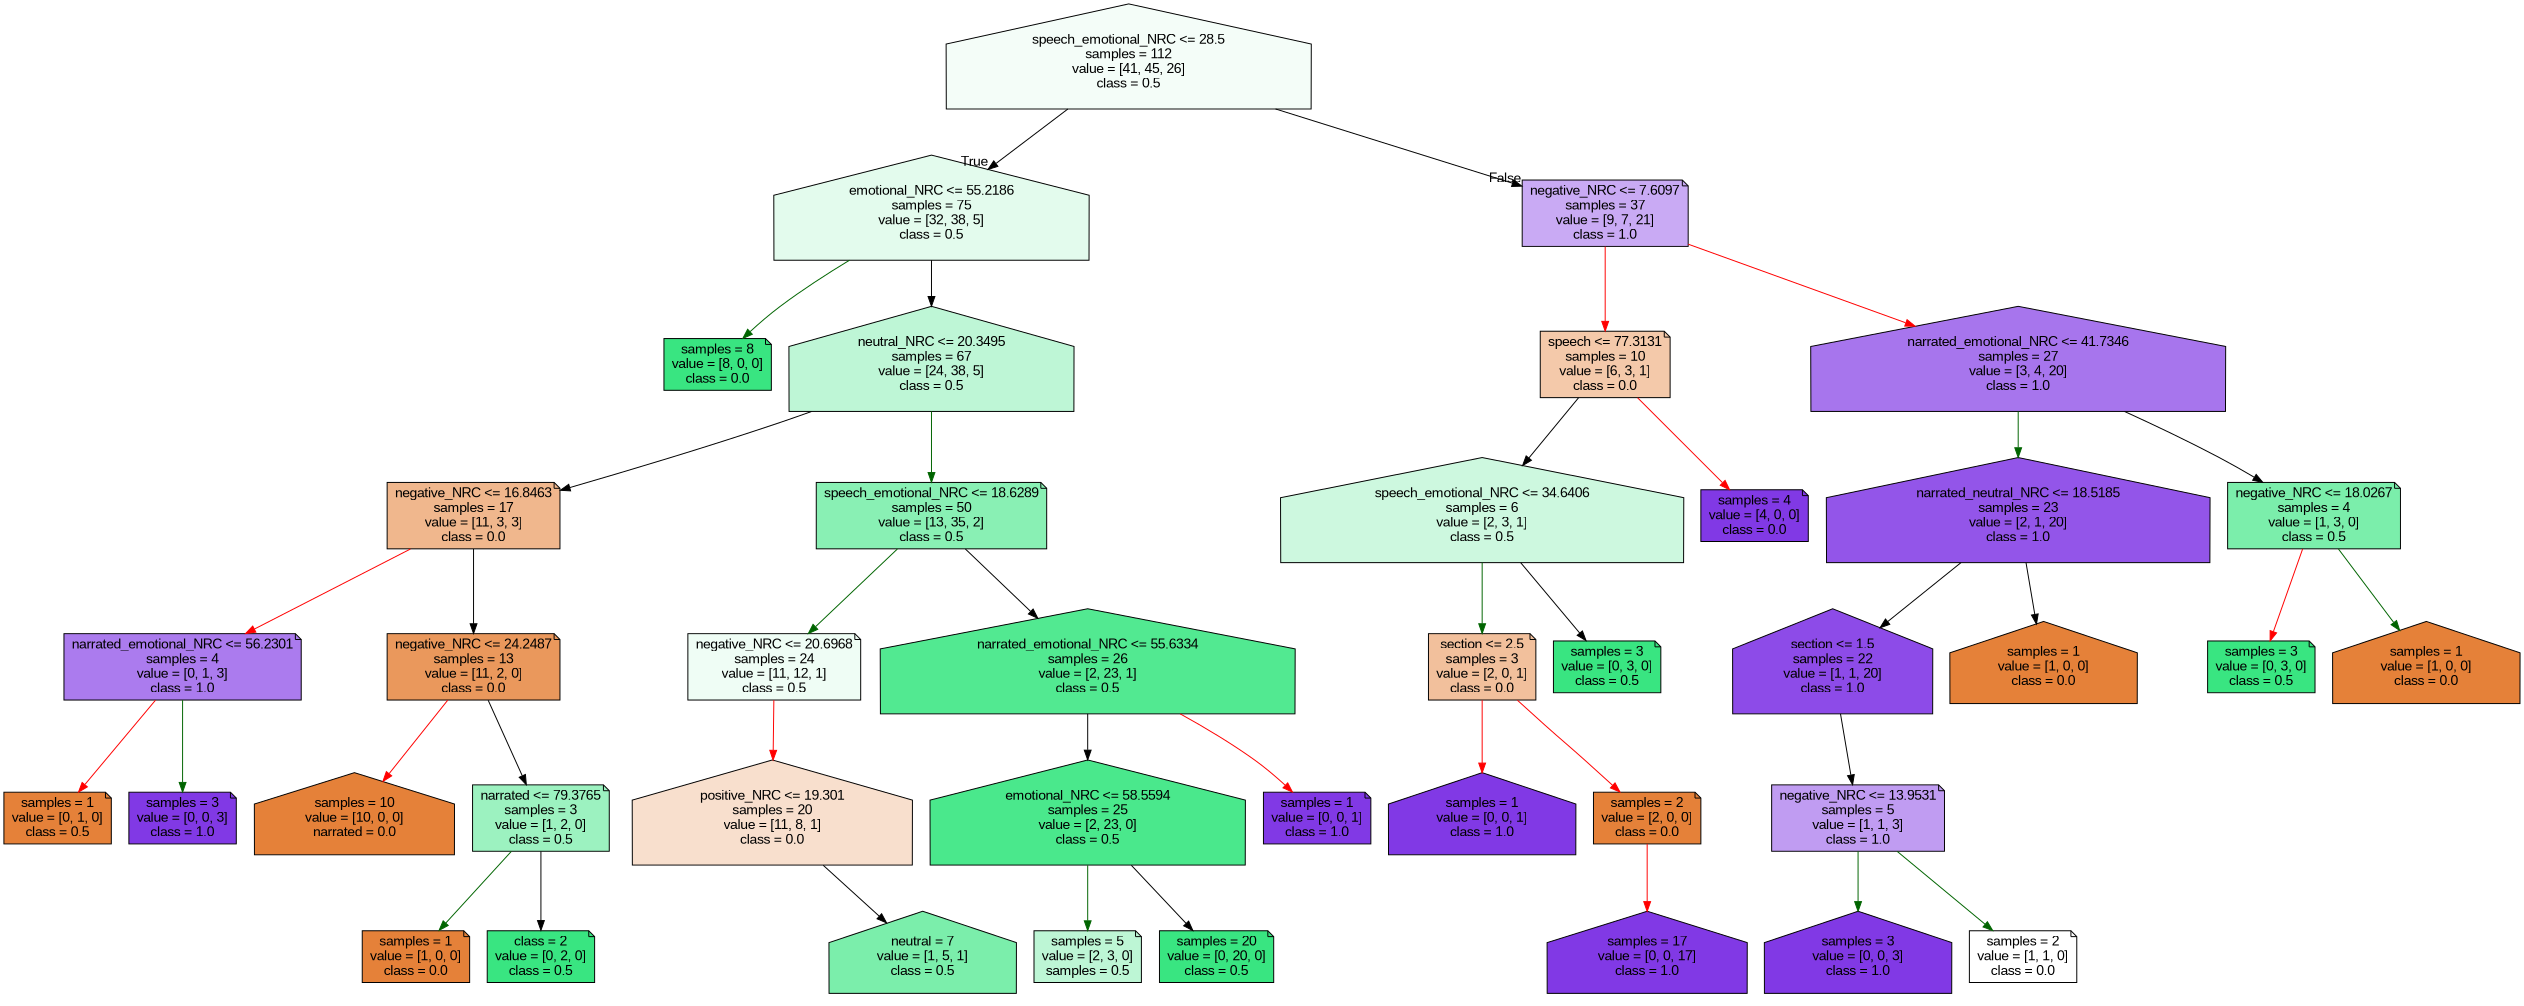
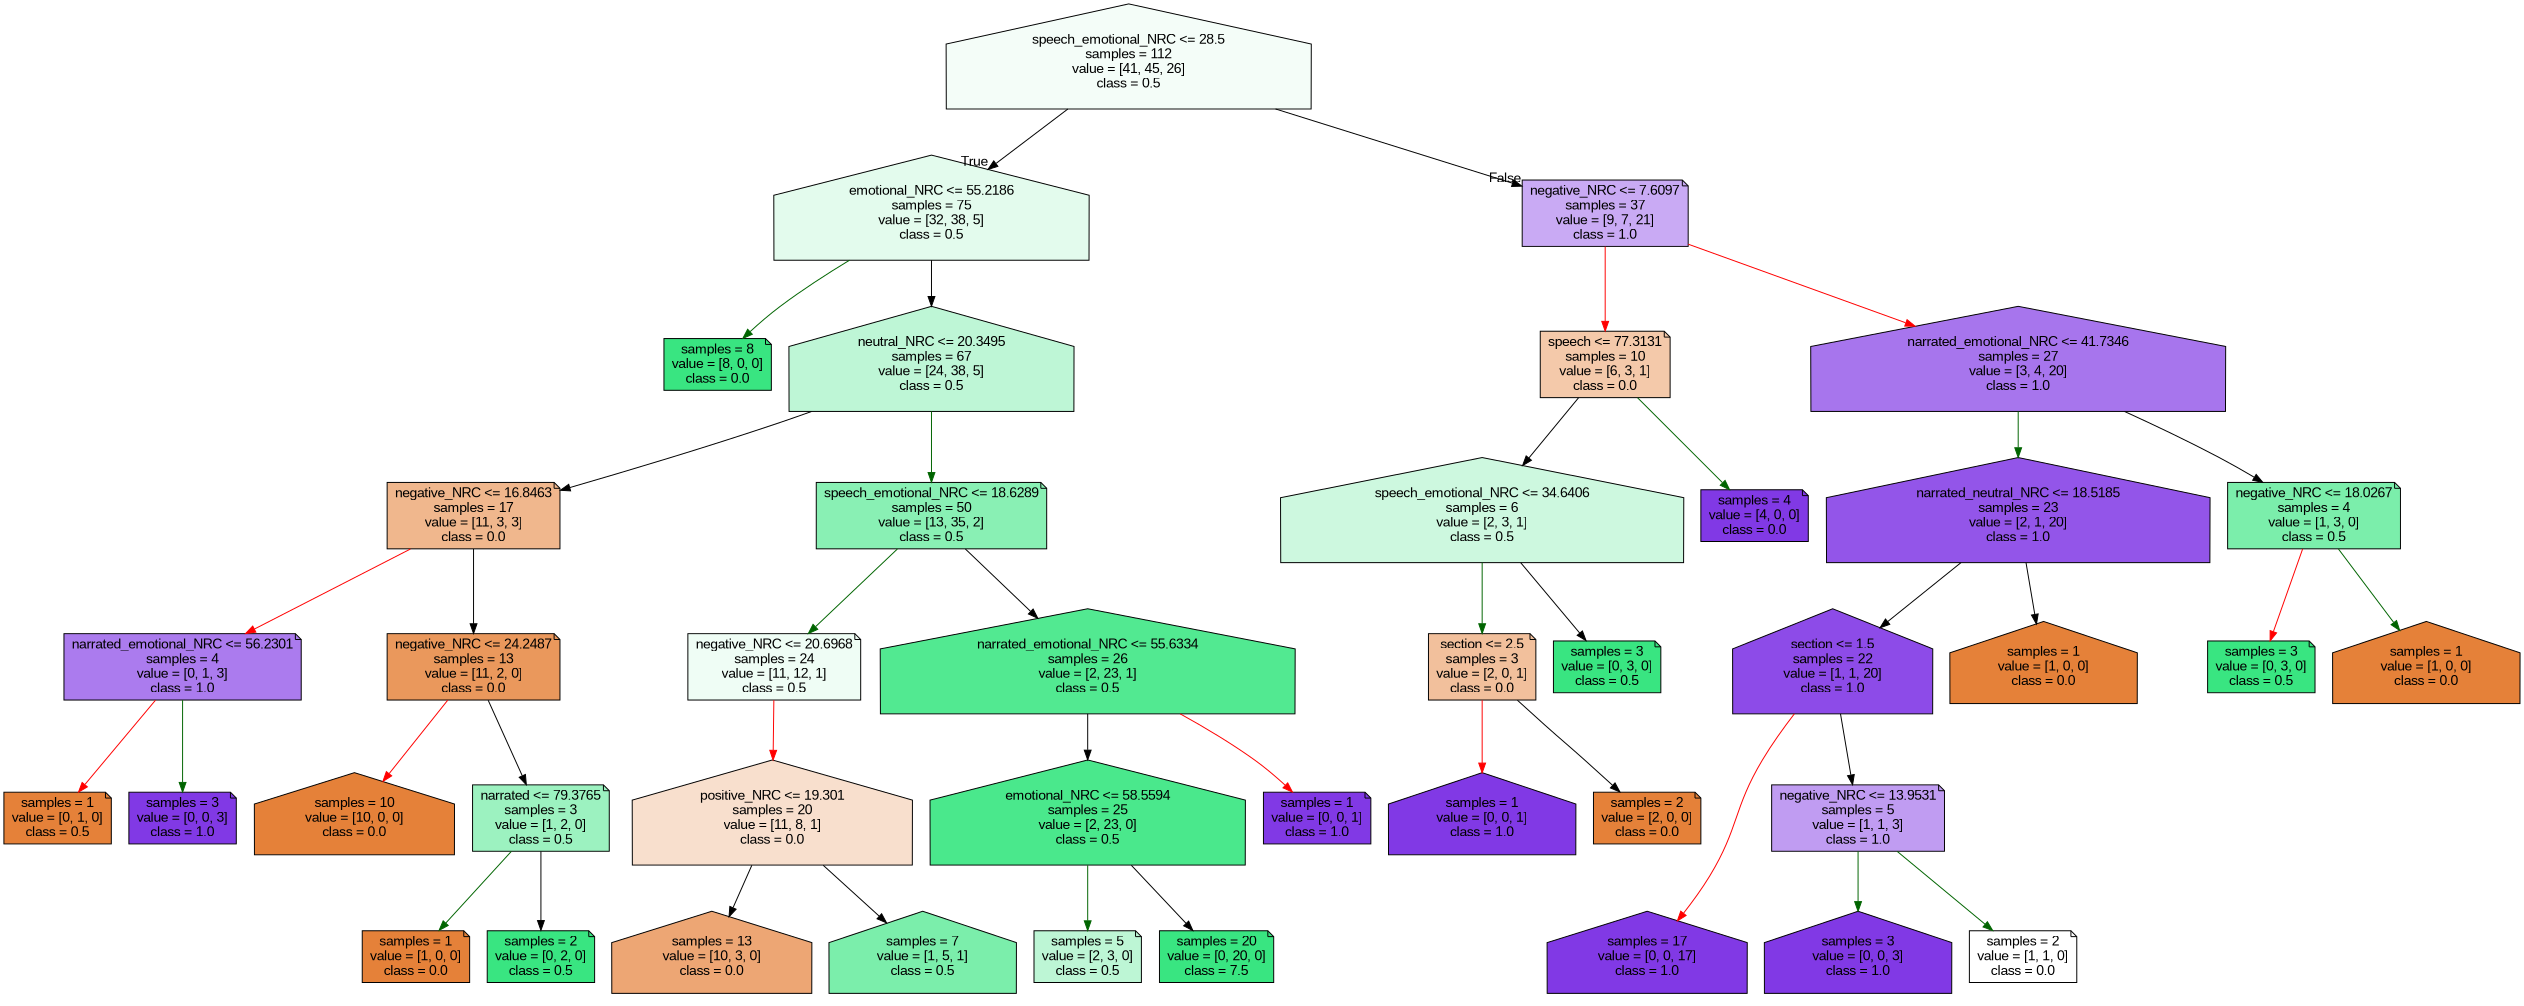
(1680, 440) -> (1680, 440)
(1565, 743) -> (1565, 743)
(354, 818) -> (354, 818)
(1647, 873) -> (1738, 813)
(541, 957) -> (541, 957)
none -> (712, 957)
(923, 957) -> (923, 957)
(1088, 957) -> (1088, 957)
(1217, 957) -> (1217, 957)
